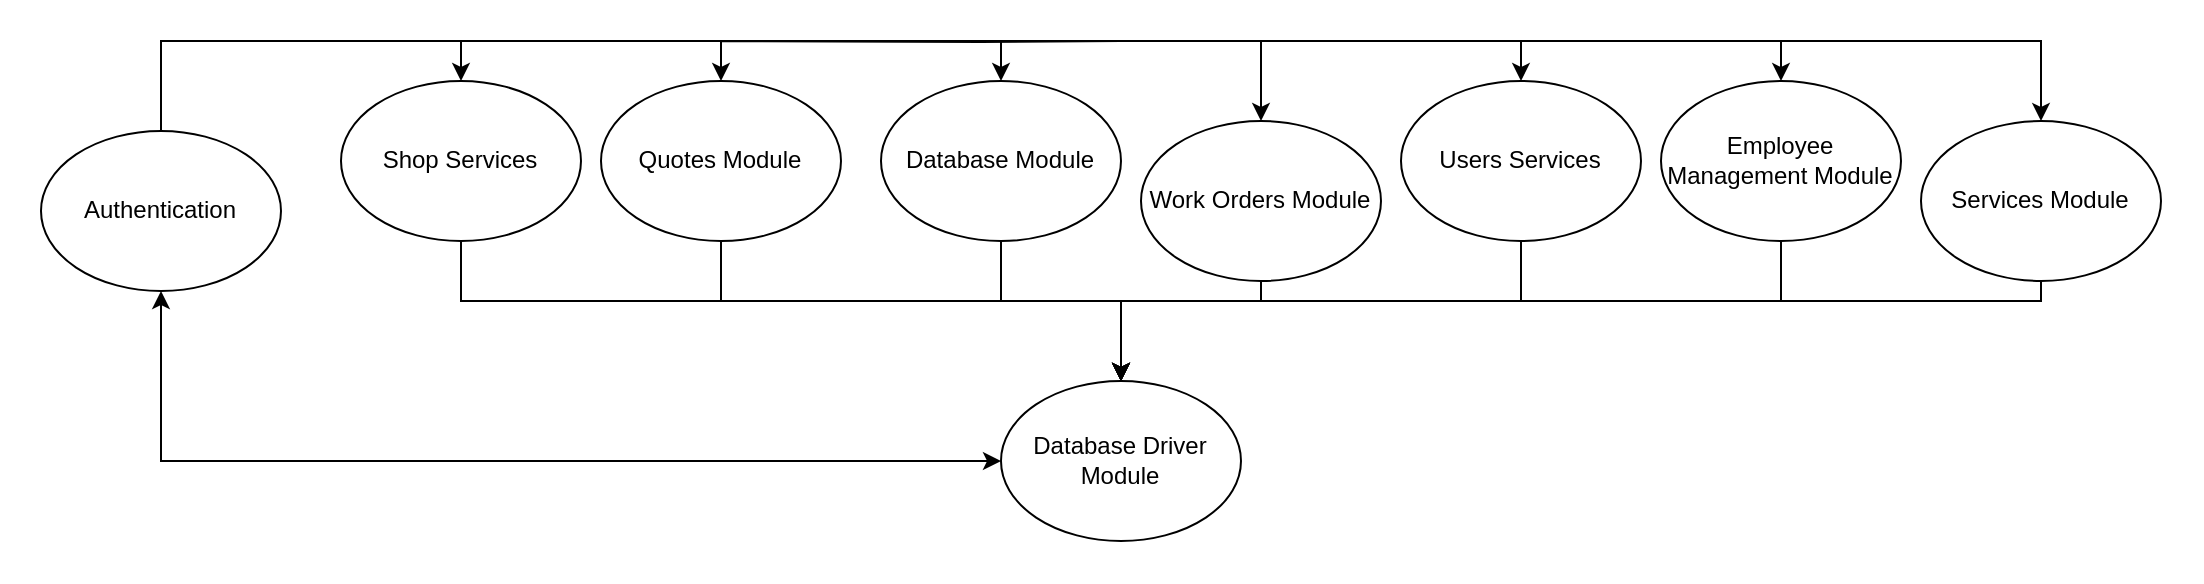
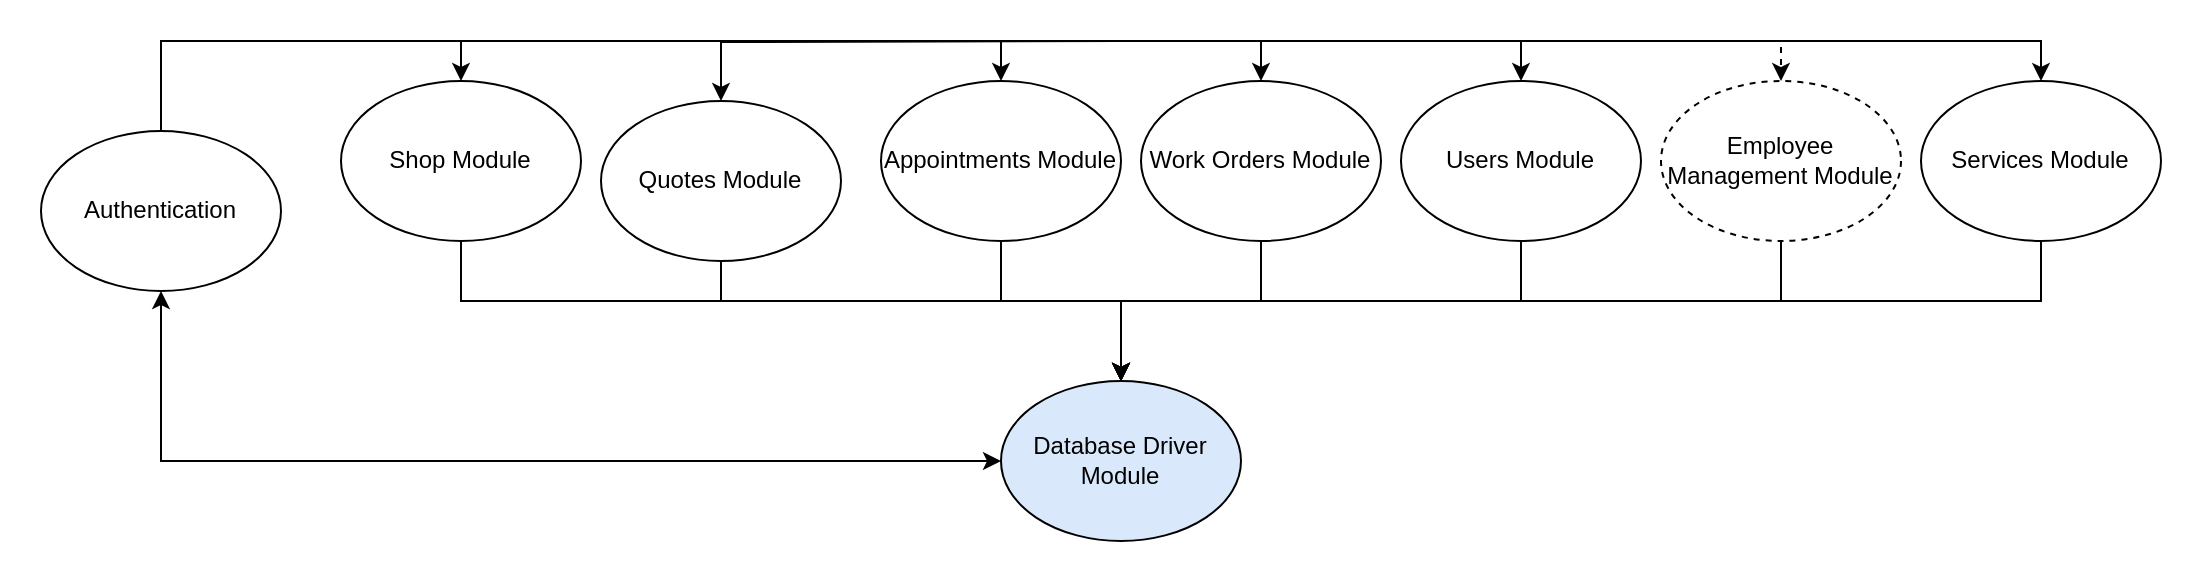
(1781, 56) -> (1781, 56)
(461, 161) -> (461, 161)
(721, 161) -> (721, 181)
(1001, 161) -> (1001, 161)
(1521, 161) -> (1521, 161)
(1781, 161) -> (1781, 161)
(1261, 201) -> (1261, 161)
(2041, 201) -> (2041, 161)
(1121, 461) -> (1121, 461)
